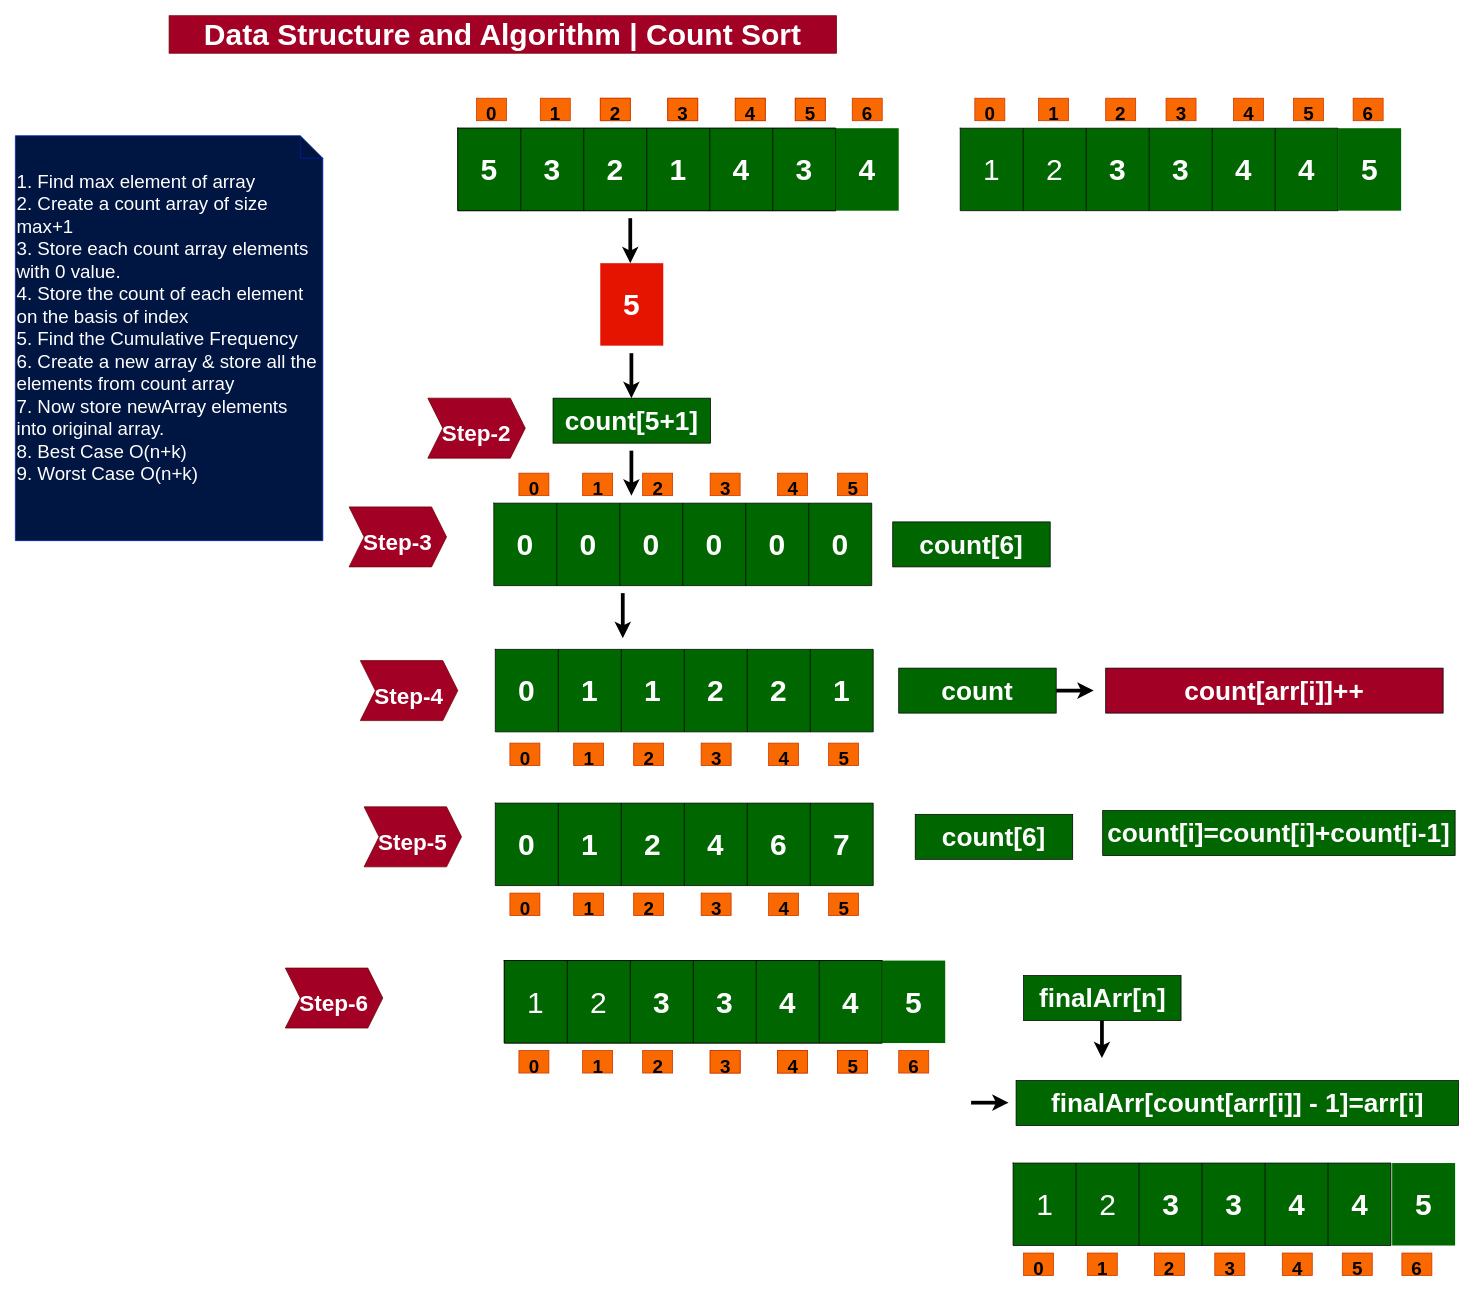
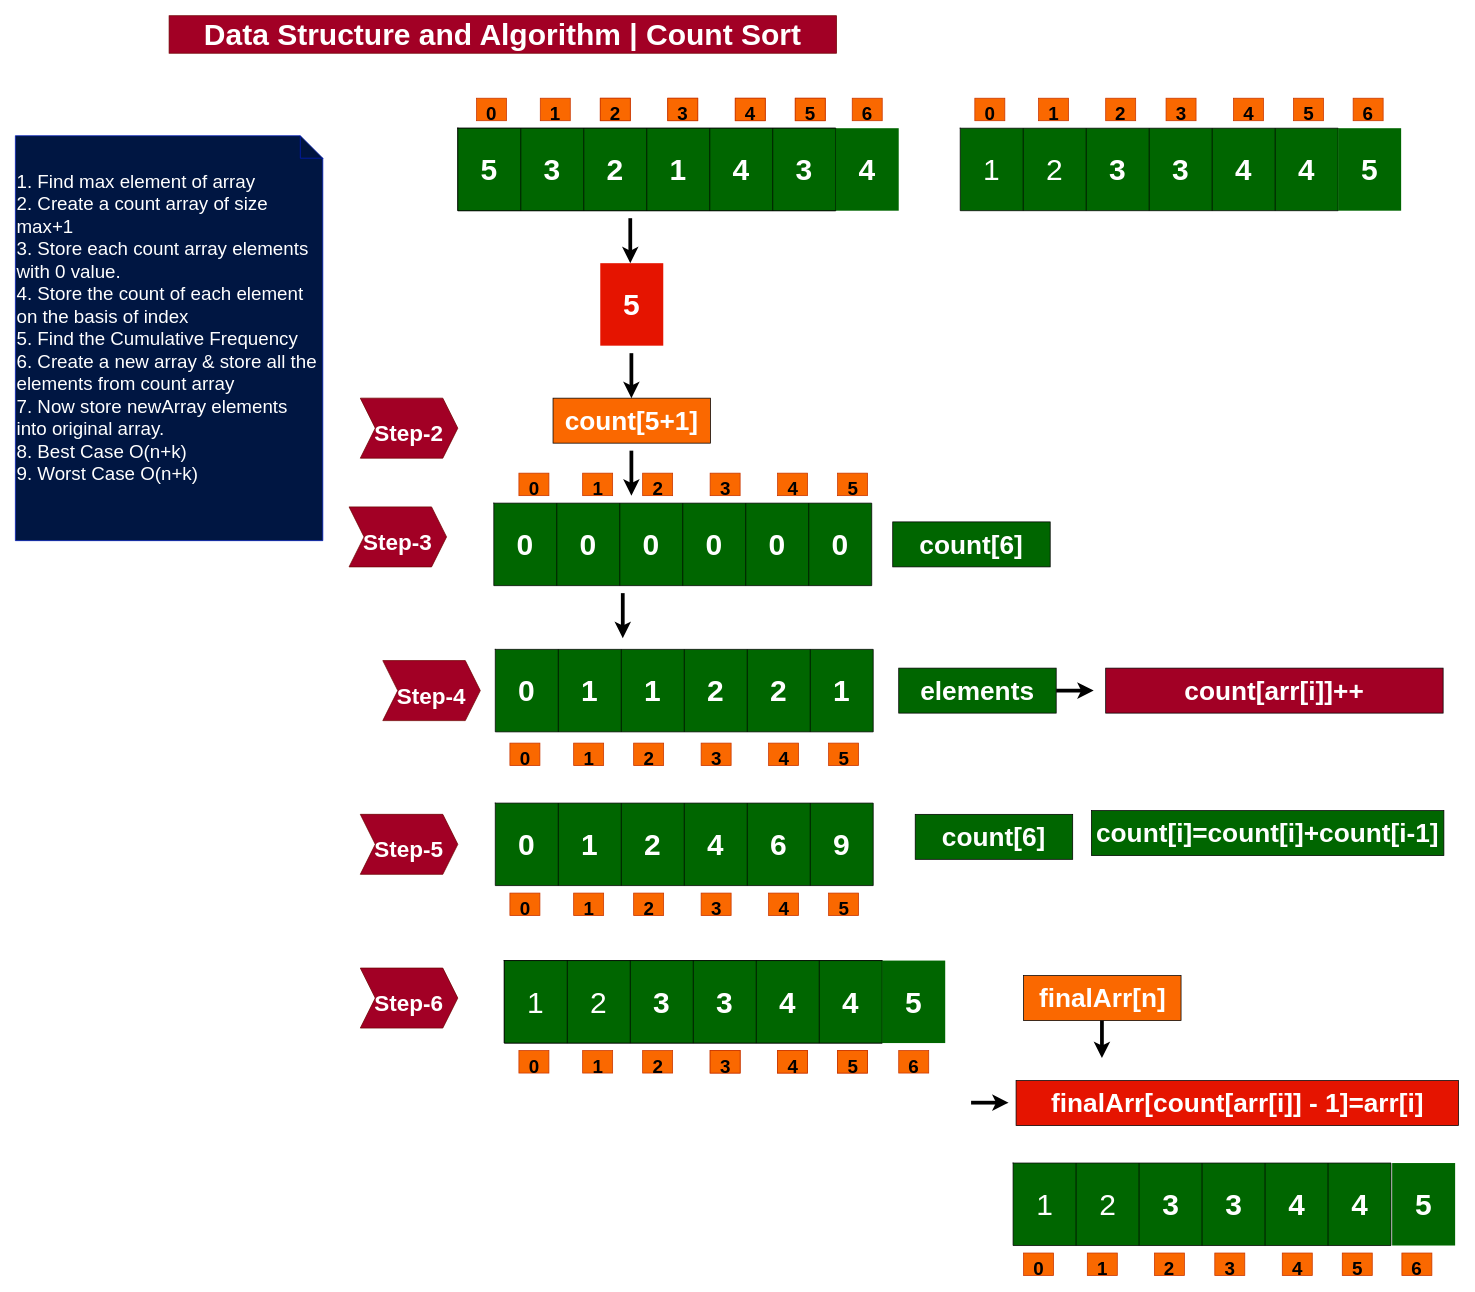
(632, 420) -> (632, 420)
(477, 428) -> (409, 428)
(409, 690) -> (432, 690)
(978, 690) -> (978, 690)
(1279, 833) -> (1268, 833)
(413, 837) -> (409, 844)
(842, 844) -> (842, 844)
(334, 998) -> (409, 998)
(1103, 998) -> (1103, 998)
(1238, 1103) -> (1238, 1103)
